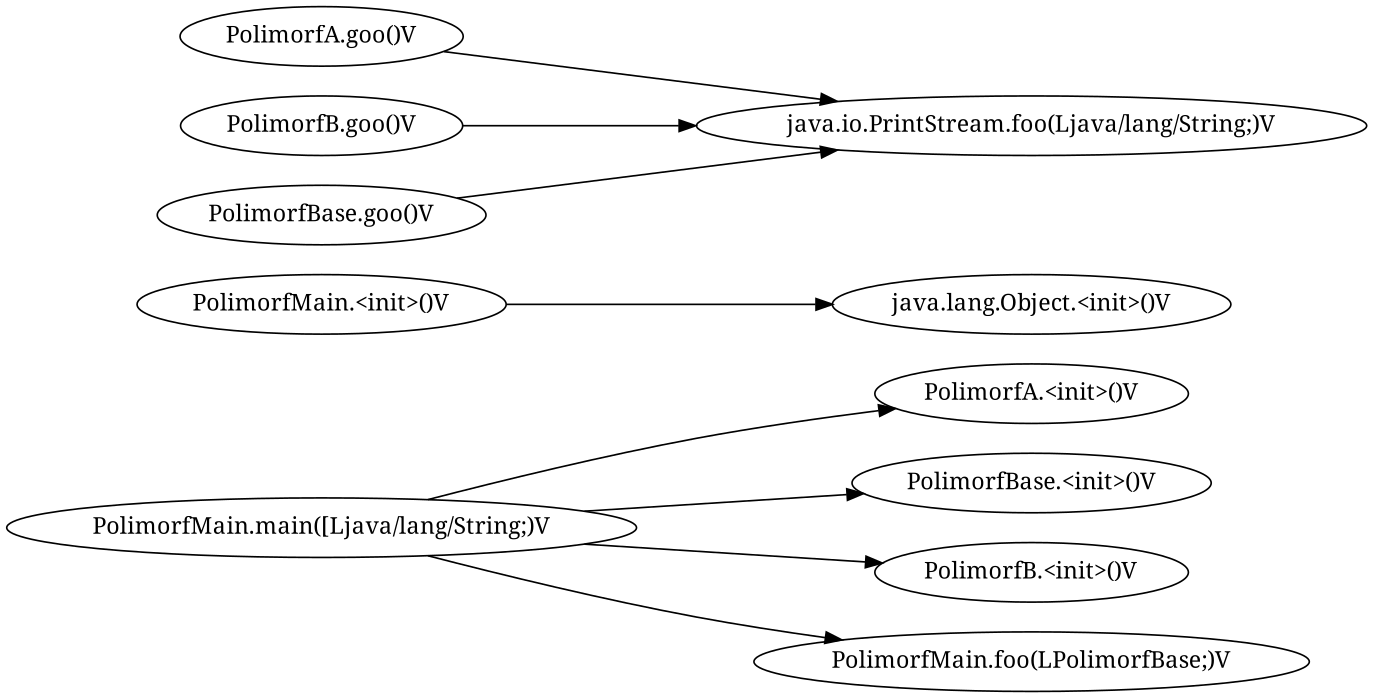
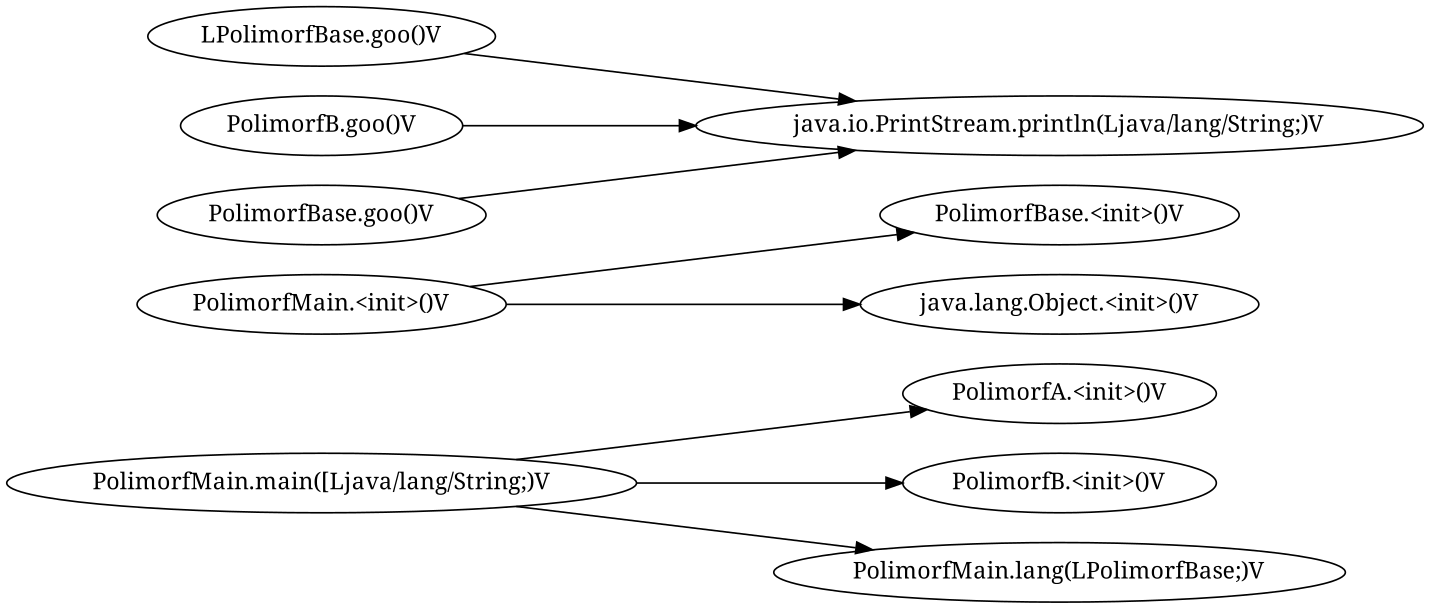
(322, 36) -> (322, 36)
(1032, 126) -> (1060, 126)
(716, 503) -> (684, 261)
(1032, 662) -> (1060, 572)
